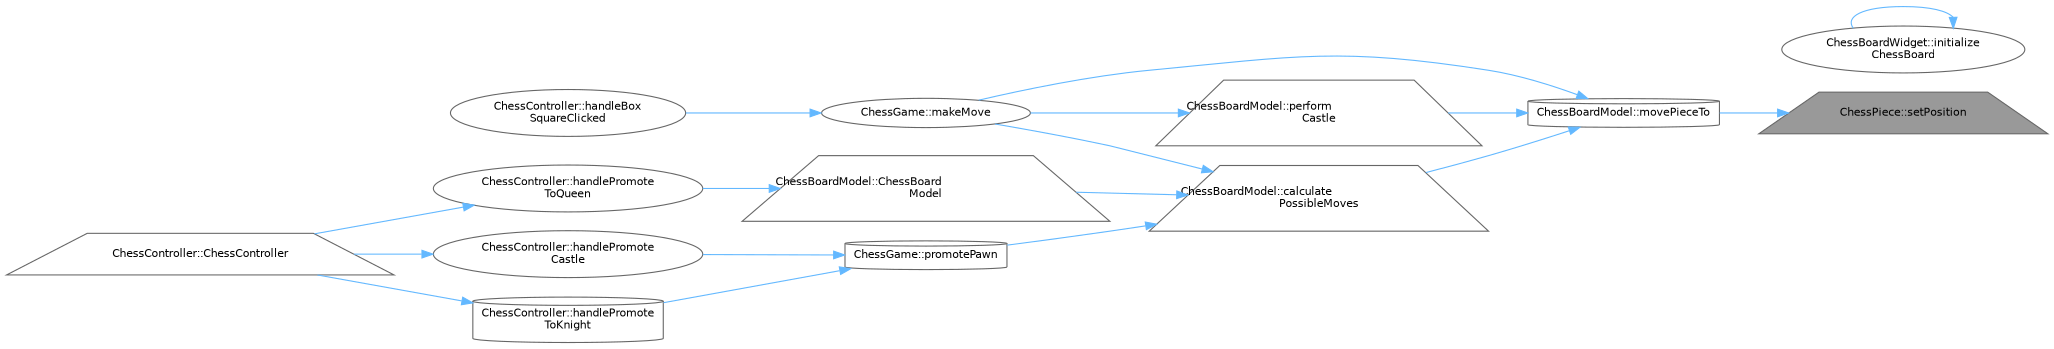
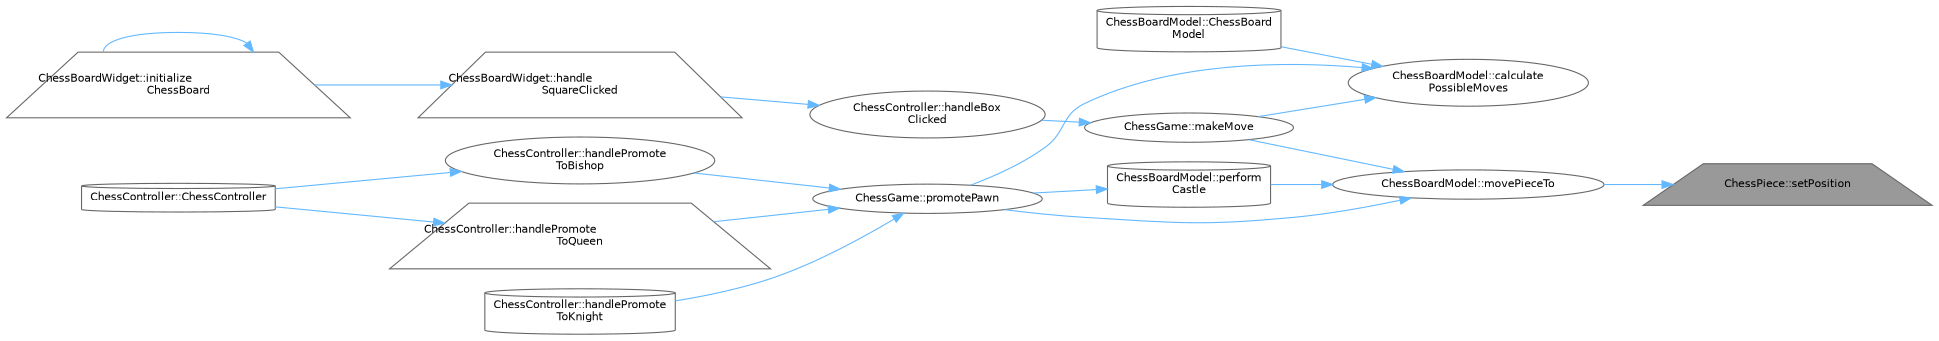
(1903, 49) -> (178, 85)
none -> (580, 85)
(568, 113) -> (928, 115)
(1104, 113) -> (1065, 191)
(1319, 113) -> (1189, 185)
(1624, 113) -> (1468, 185)
(1498, 153) -> (1203, 223)
(568, 188) -> (580, 236)
(736, 188) -> (771, 216)
(926, 188) -> (1189, 29)
(1319, 198) -> (1468, 83)
(200, 254) -> (178, 198)
(568, 254) -> (580, 160)
(926, 255) -> (928, 199)
(390, 288) -> none
